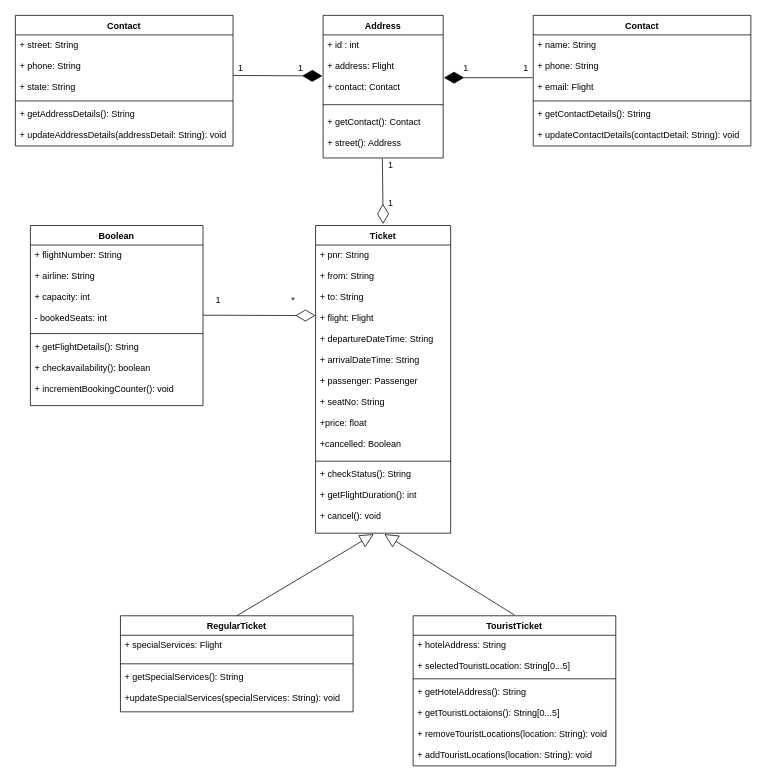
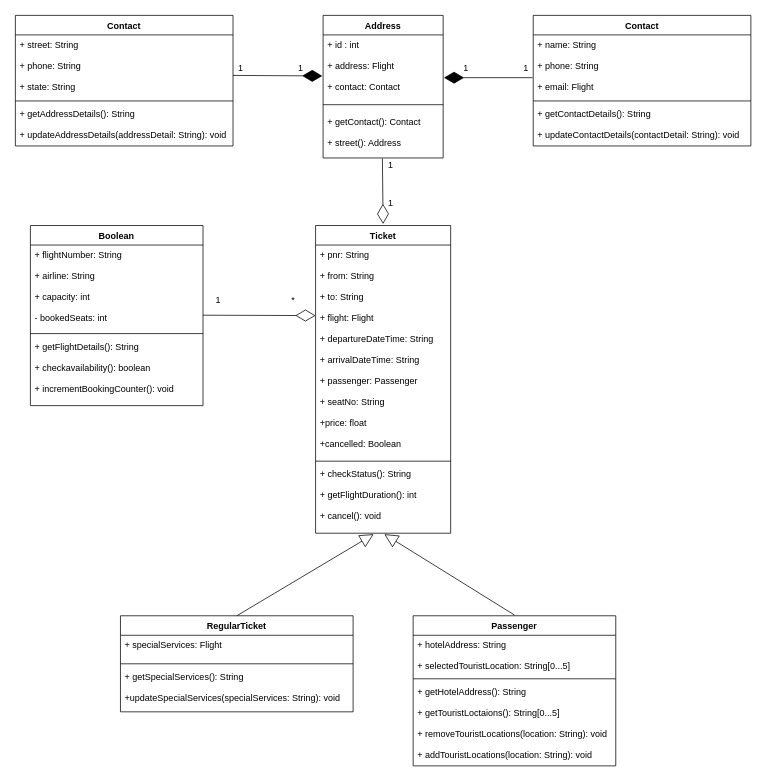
(514, 626) -> (514, 626)
